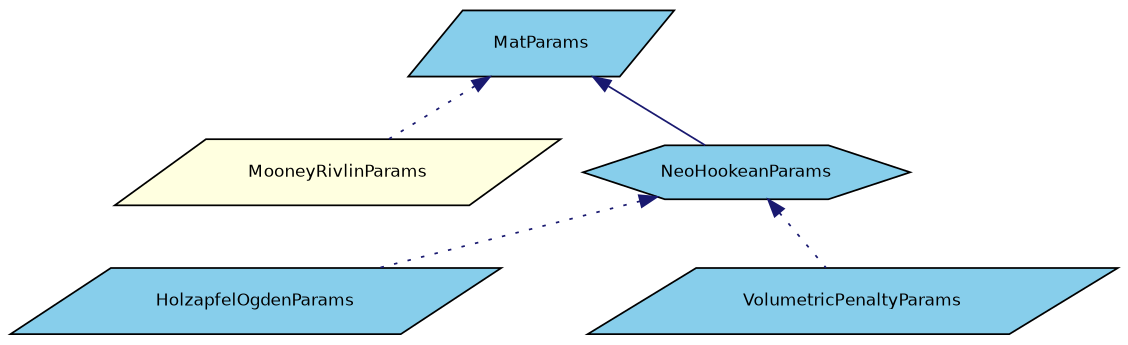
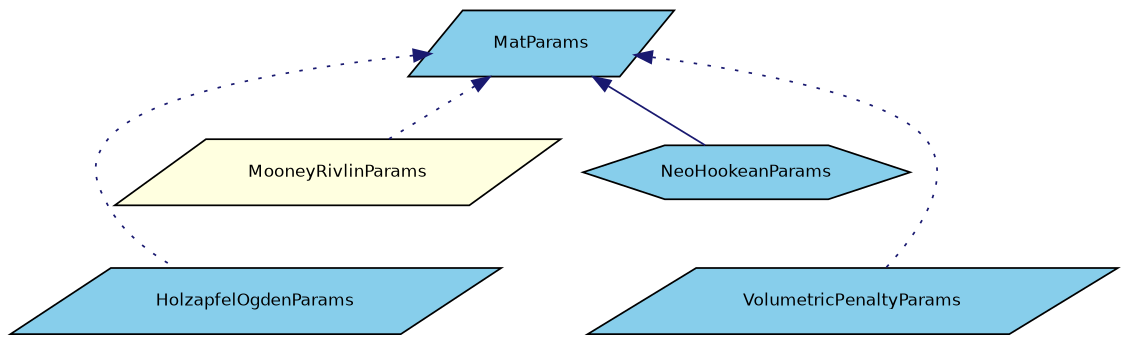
(510, 235) -> (175, 101)
(803, 240) -> (865, 103)
